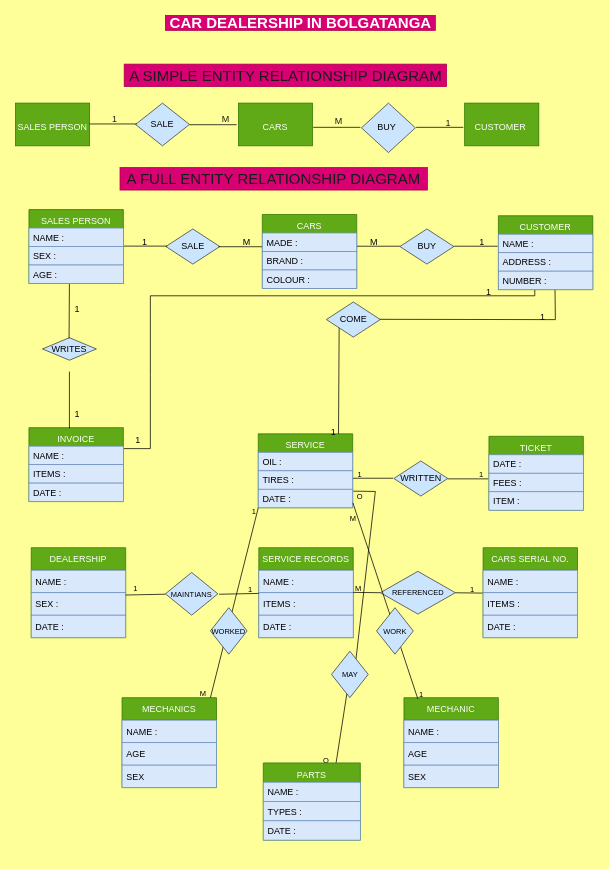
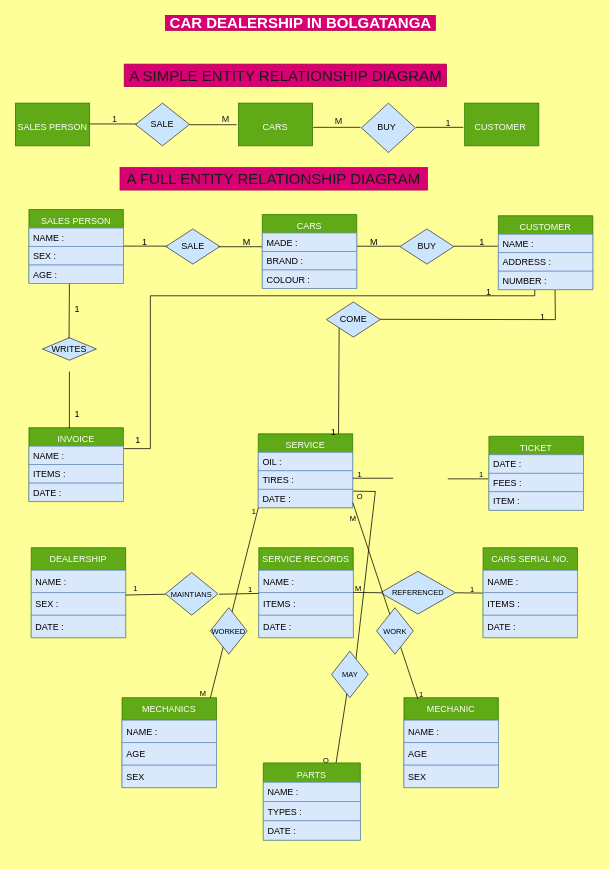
(421, 479) -> none
